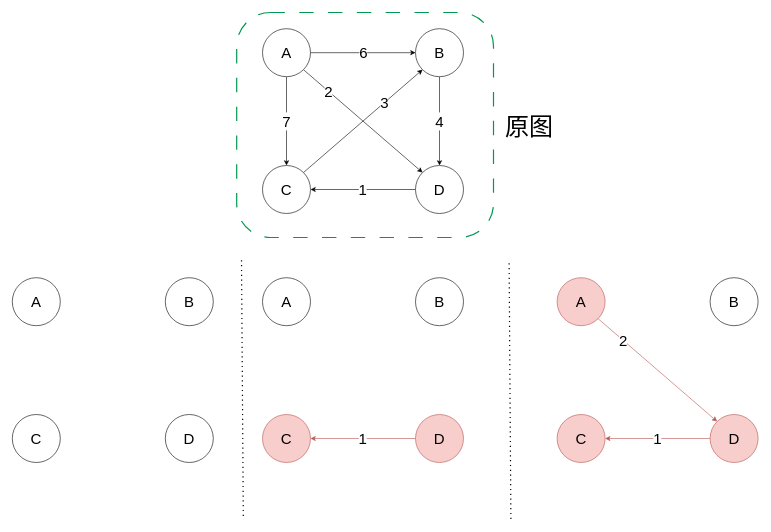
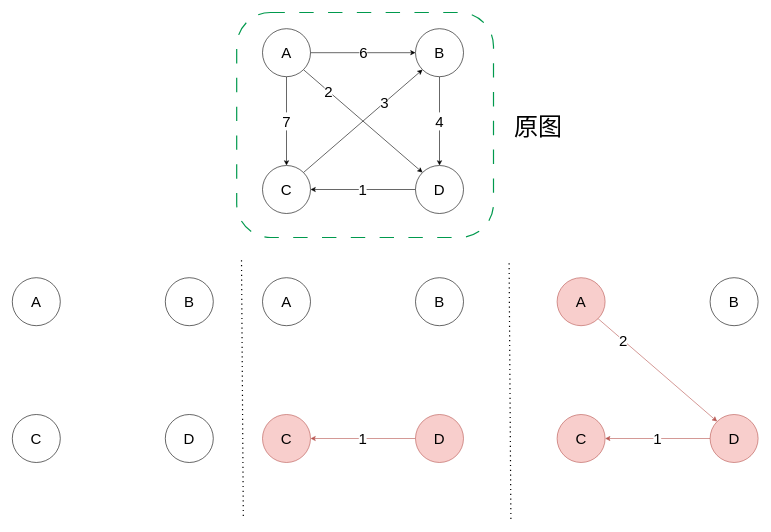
(529, 126) -> (538, 126)
